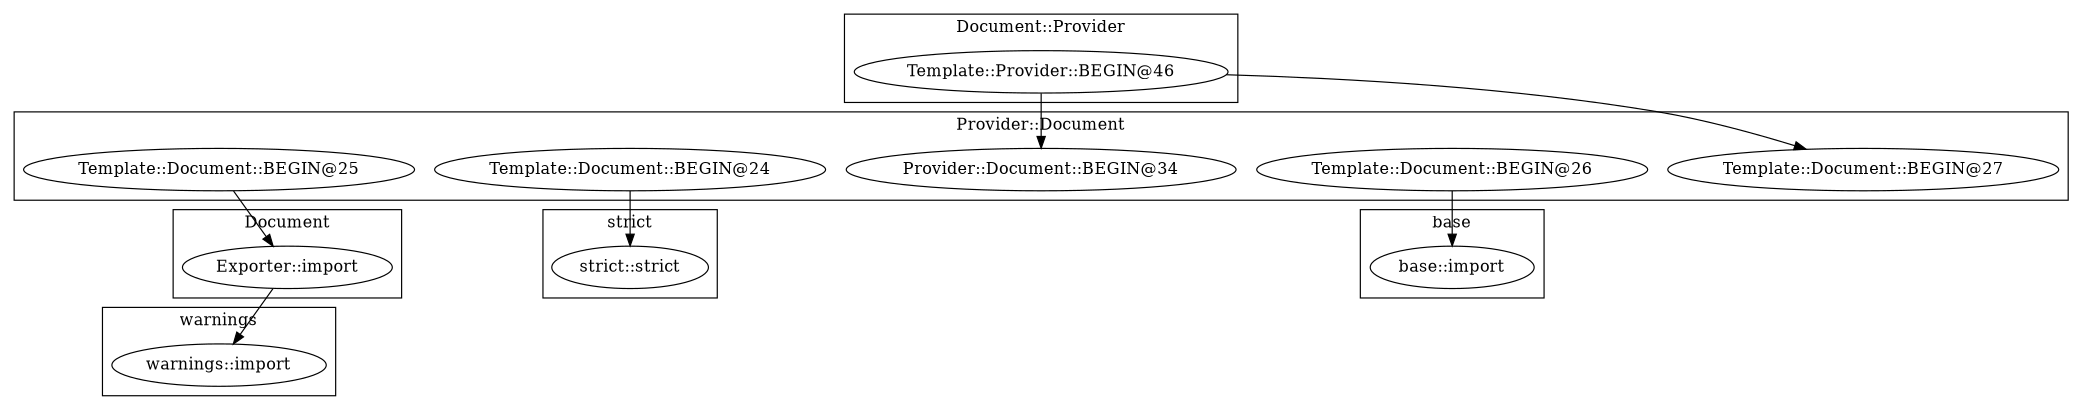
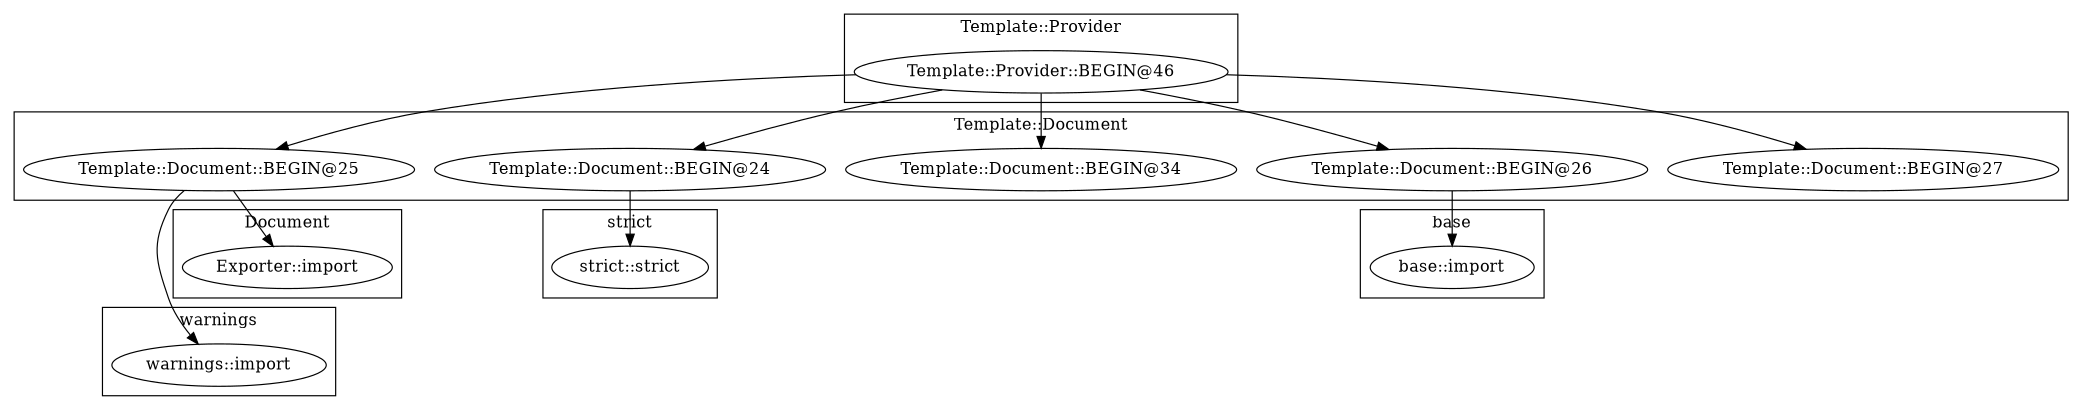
(1041, 28) -> (1041, 28)
none -> (569, 93)
none -> (805, 119)
none -> (1277, 119)
(1041, 125) -> (1041, 125)
(1041, 170) -> (1041, 170)
(254, 315) -> (158, 263)
